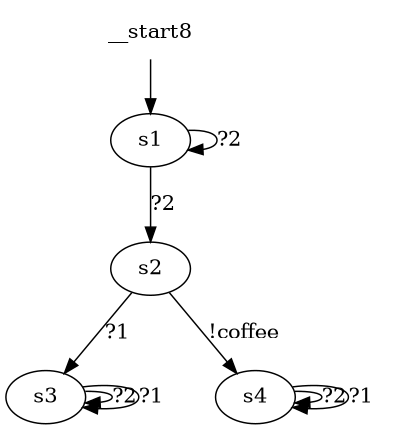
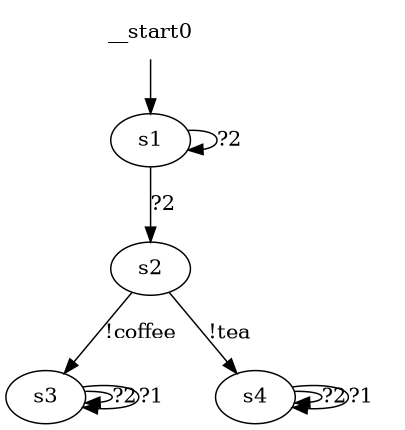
(151, 32) -> (151, 32)
(117, 333) -> (141, 333)
(244, 333) -> (230, 333)
